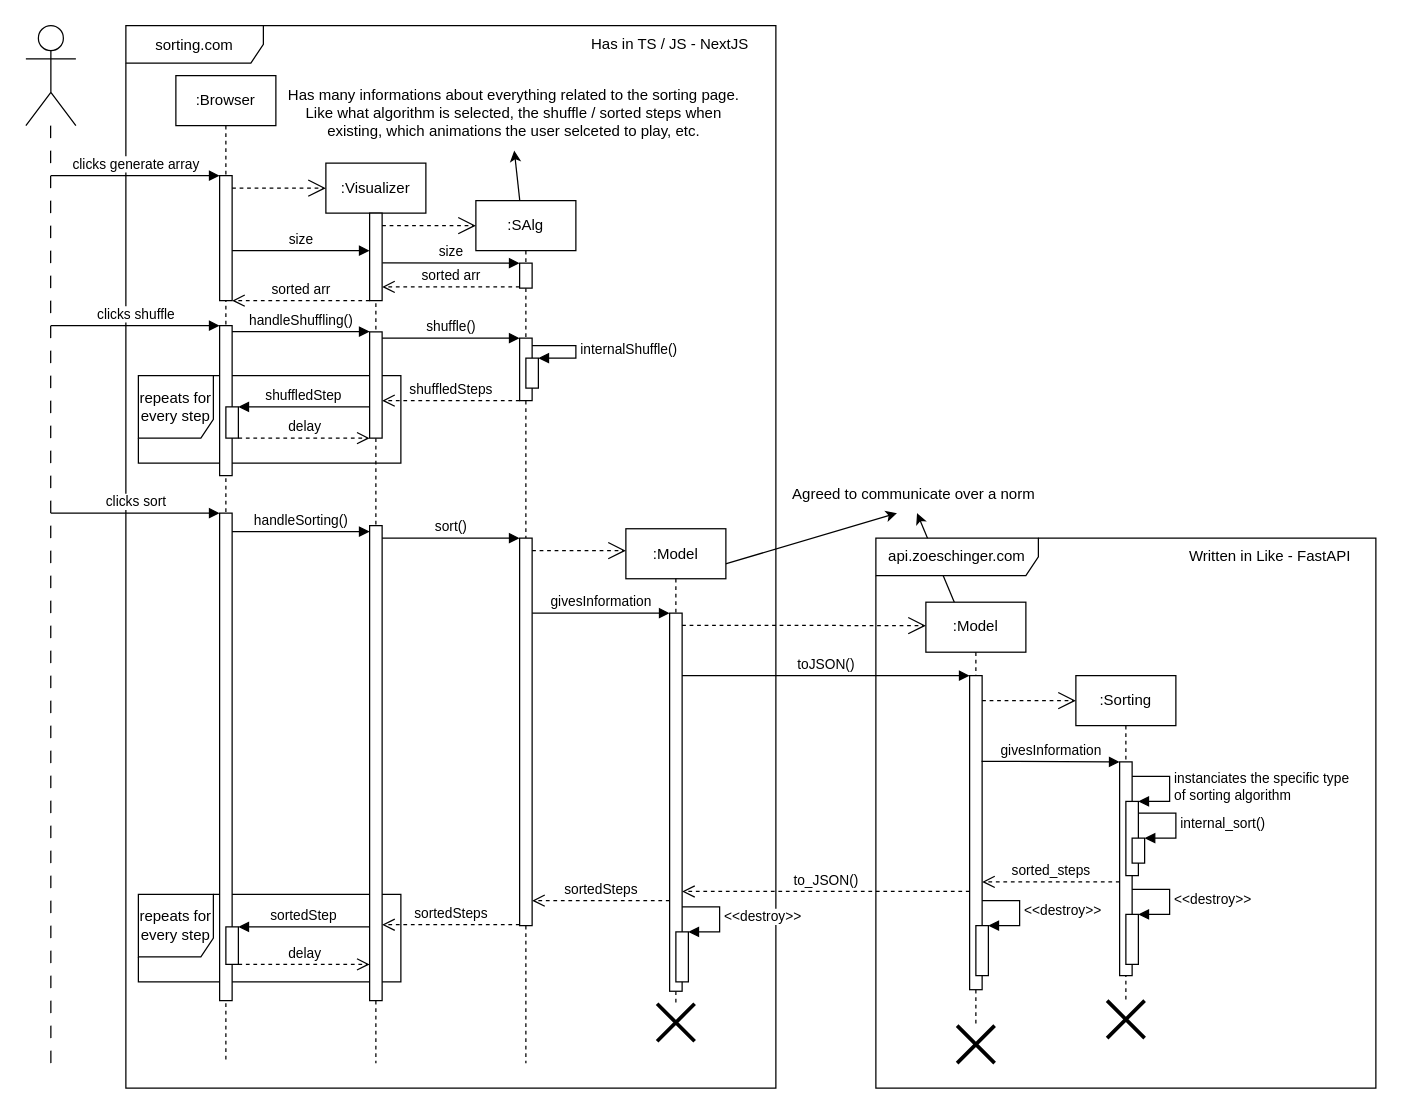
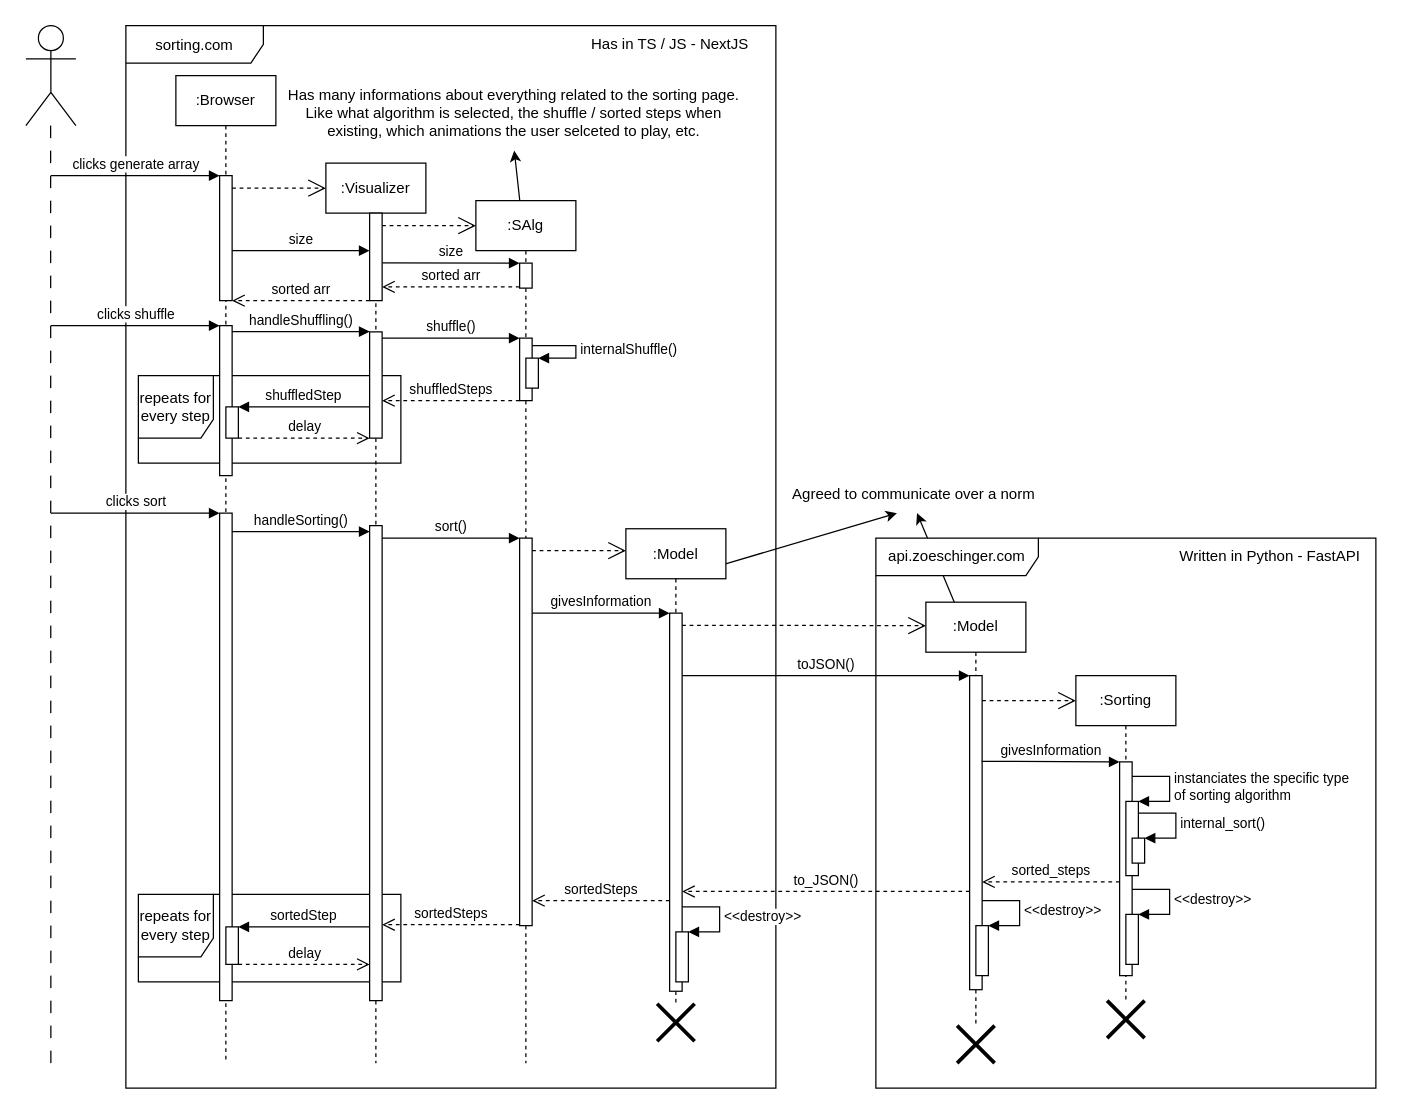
(1270, 557) -> (1270, 557)
